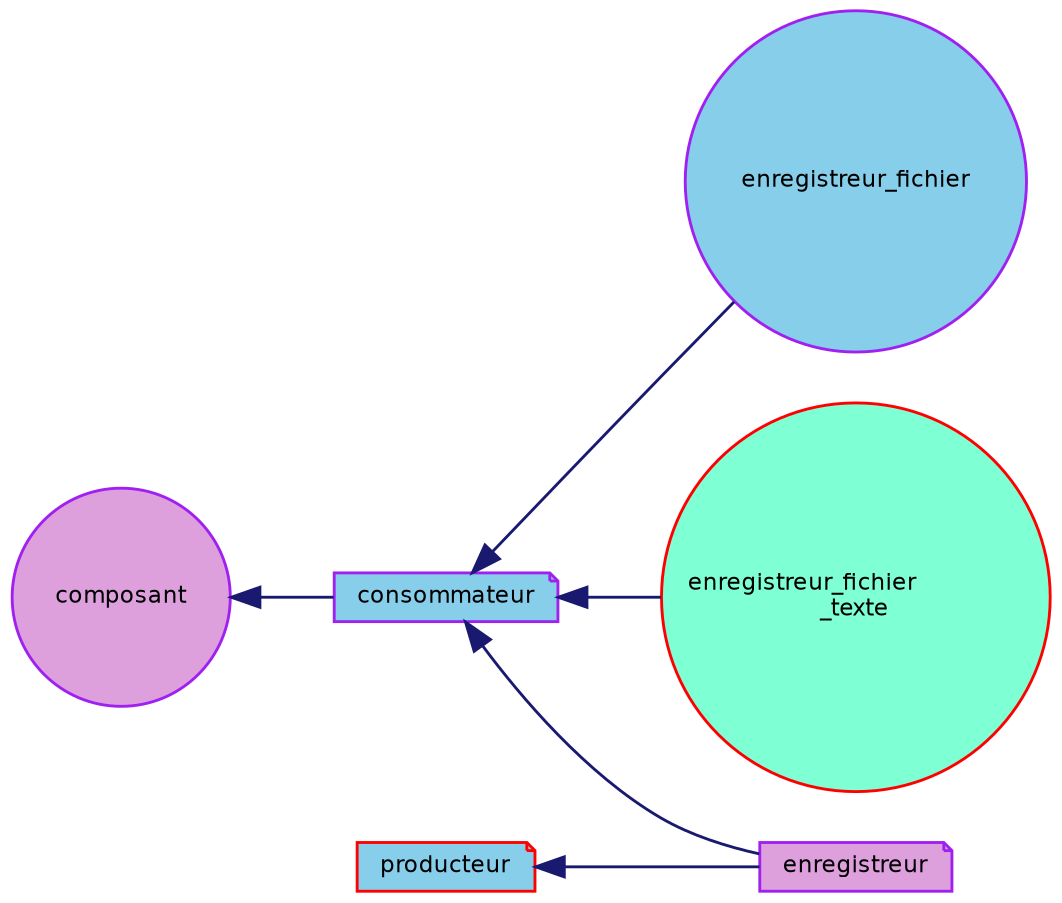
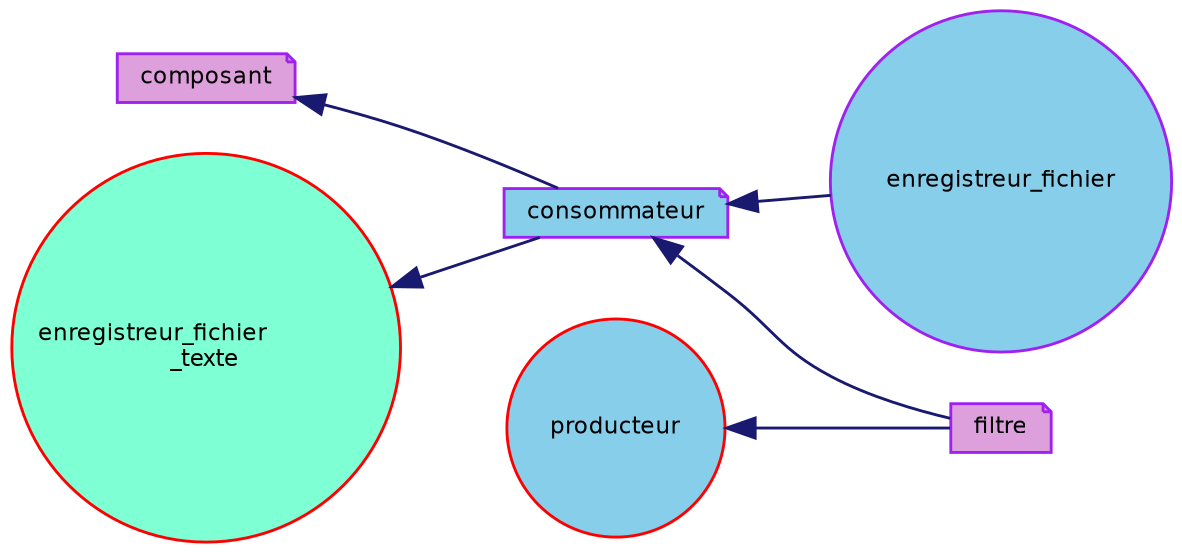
(121, 597) -> (206, 78)
(624, 597) -> (480, 257)
(446, 867) -> (616, 428)
(856, 867) -> (1001, 428)
